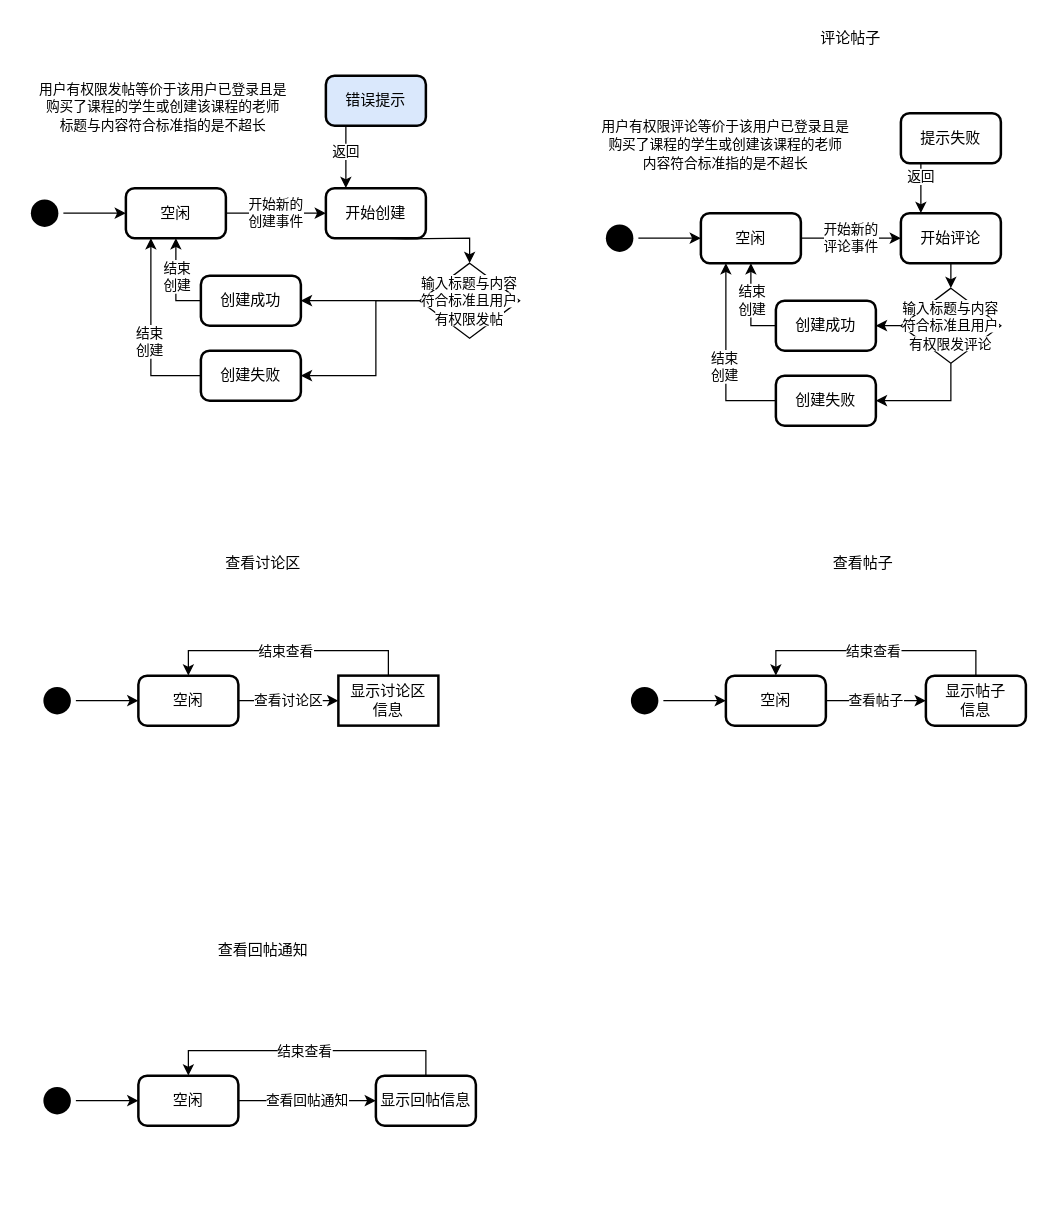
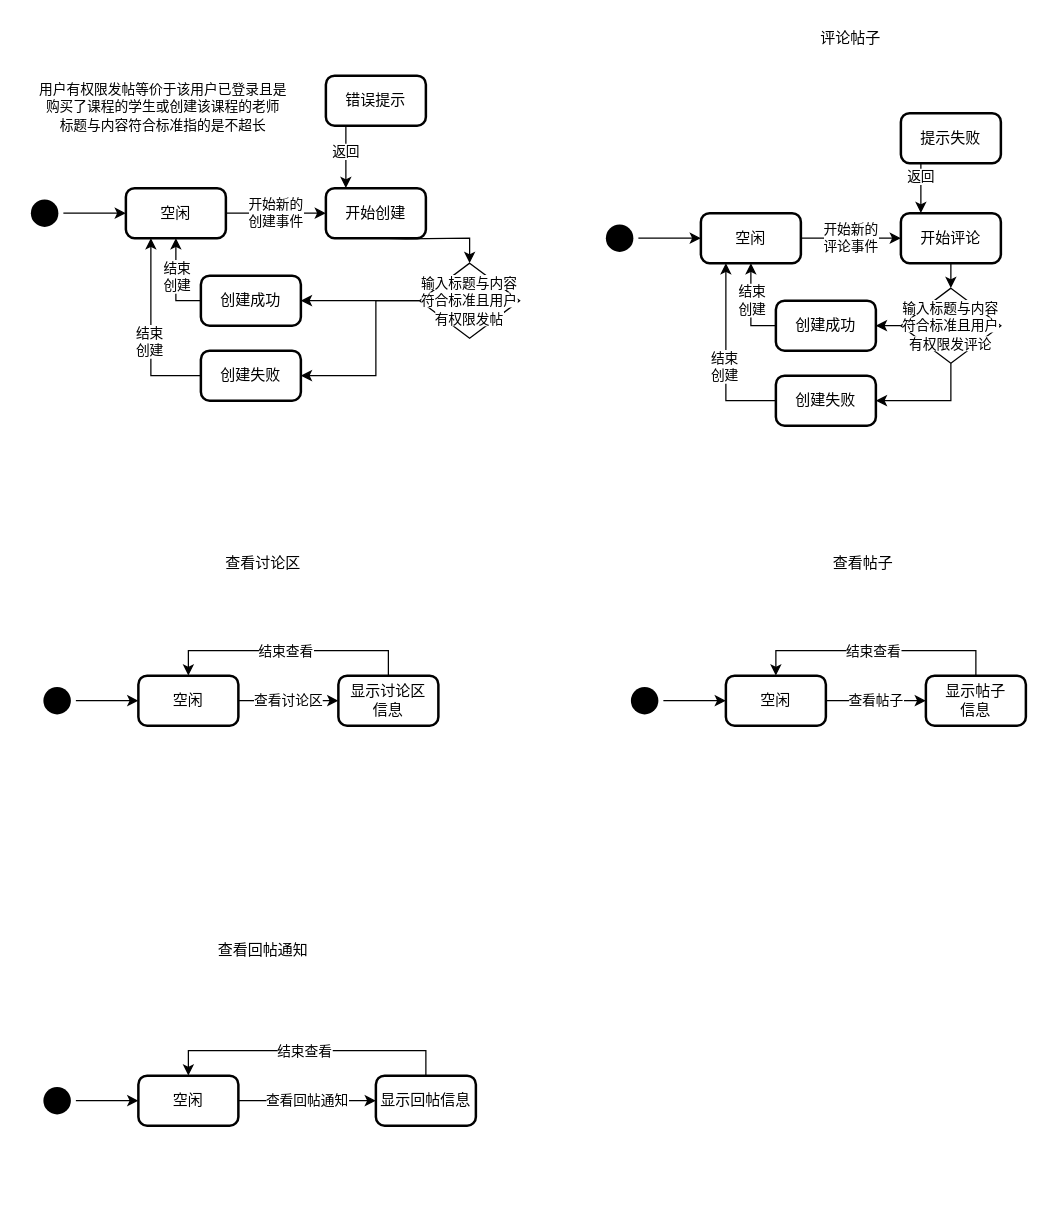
(376, 101) -> (376, 101)
(726, 144) -> none
(388, 701) -> (388, 701)
